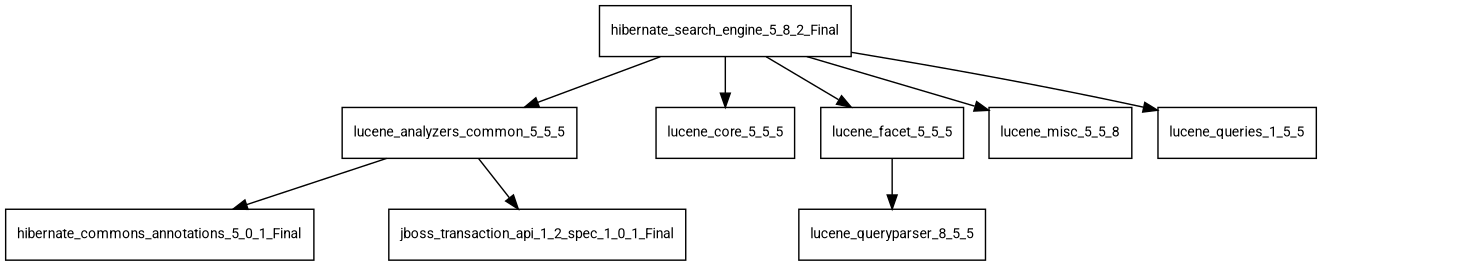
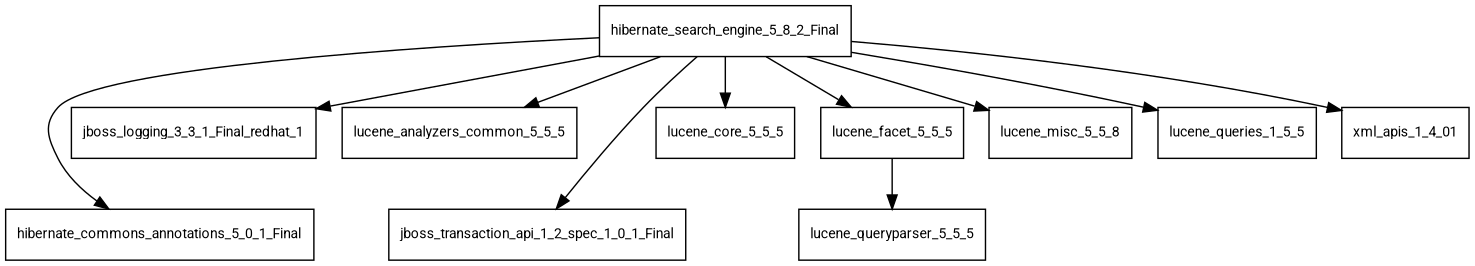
none -> (194, 133)
none -> (1405, 133)
(494, 178) -> (628, 124)
(317, 182) -> (269, 62)
(892, 235) -> (892, 235)
